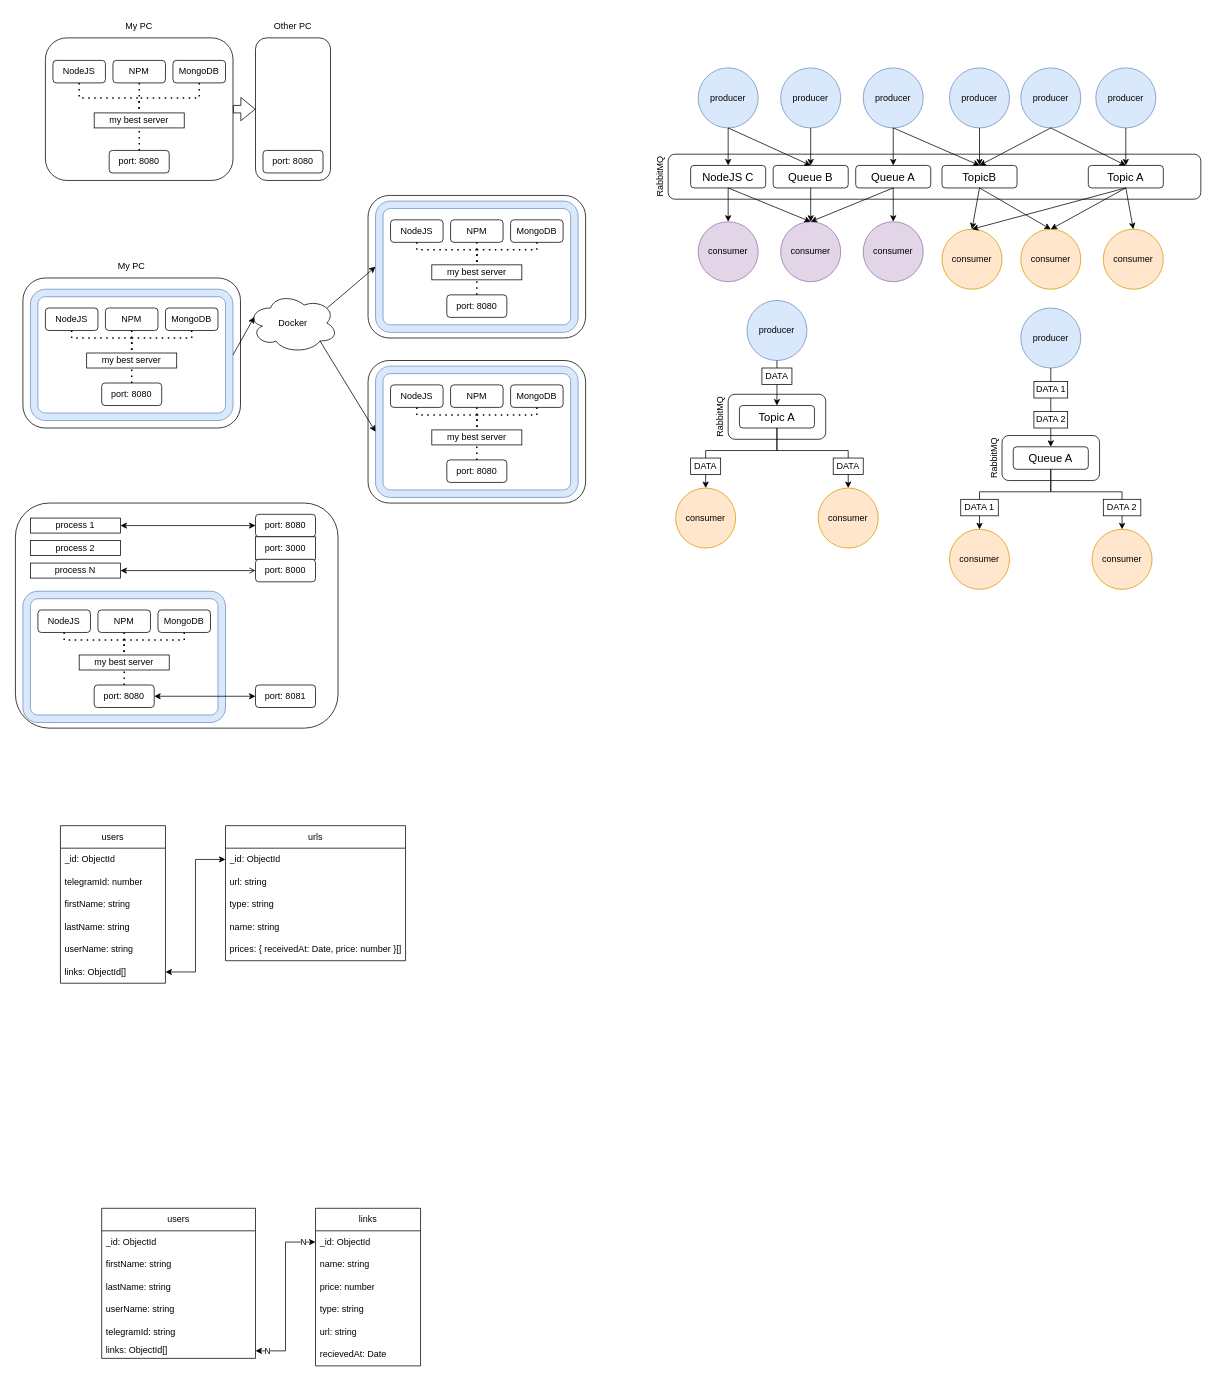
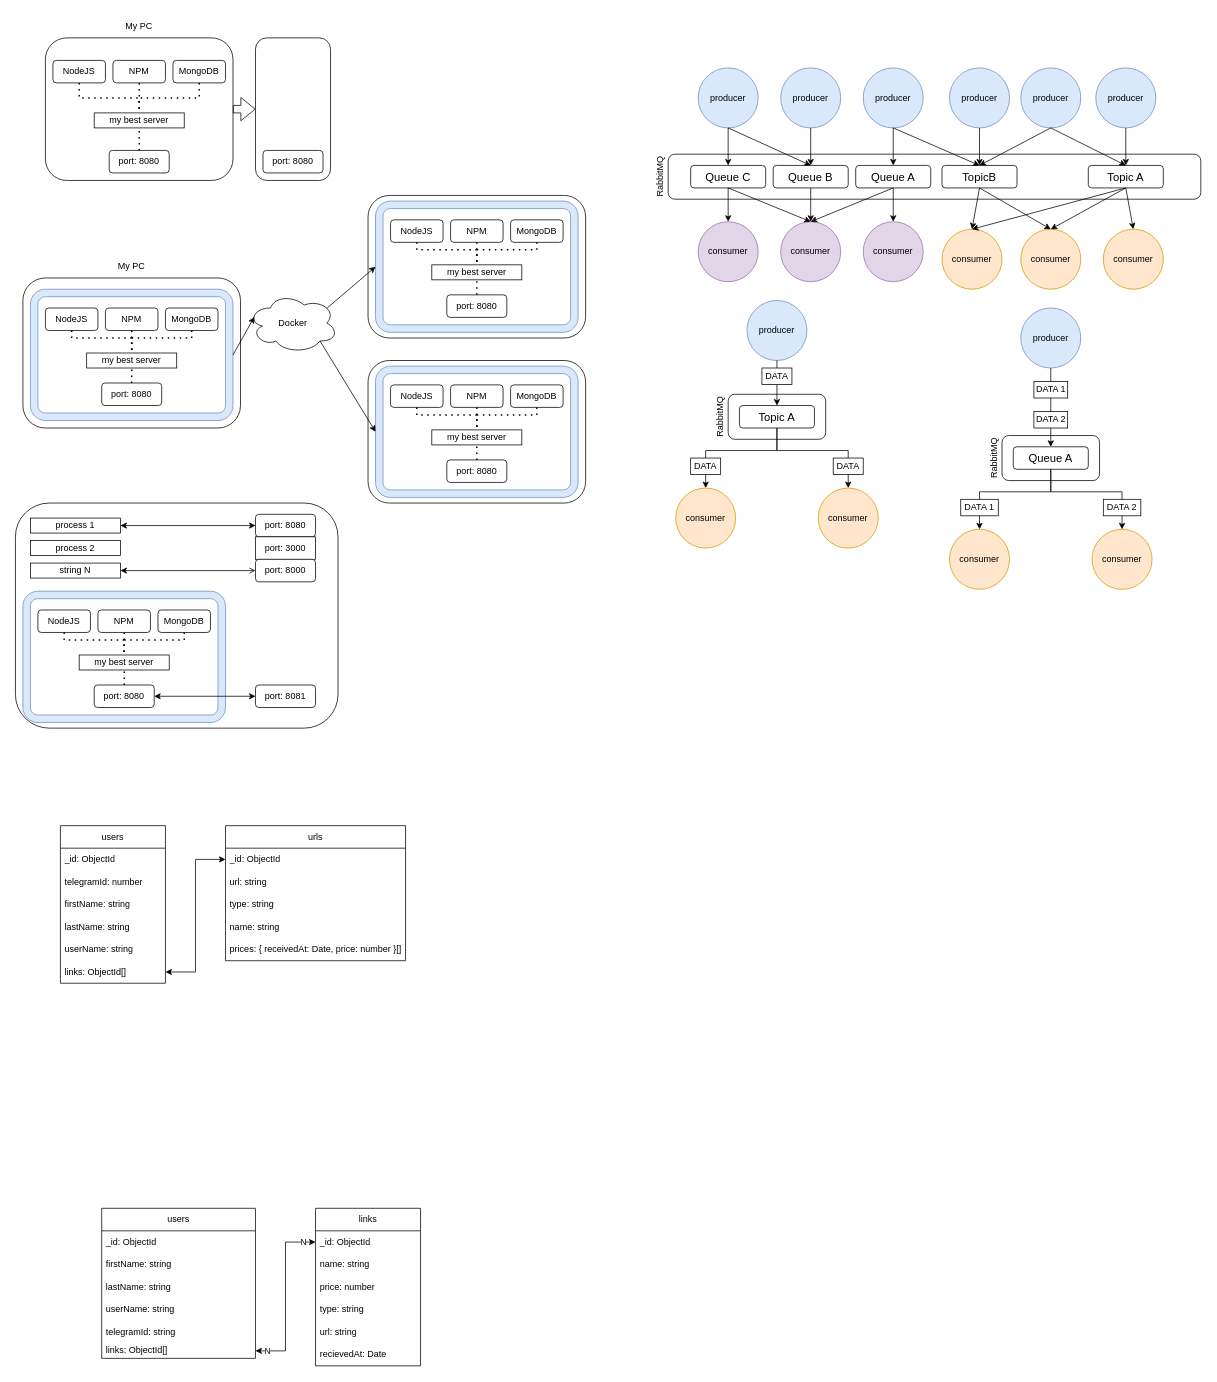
(293, 27) -> none
(728, 177) -> (728, 177)
(75, 570) -> (75, 570)
